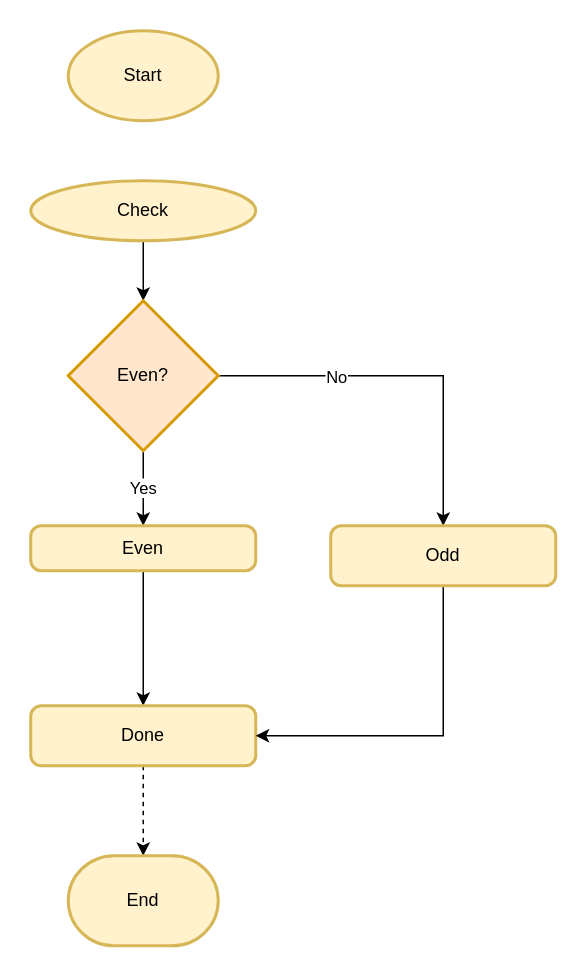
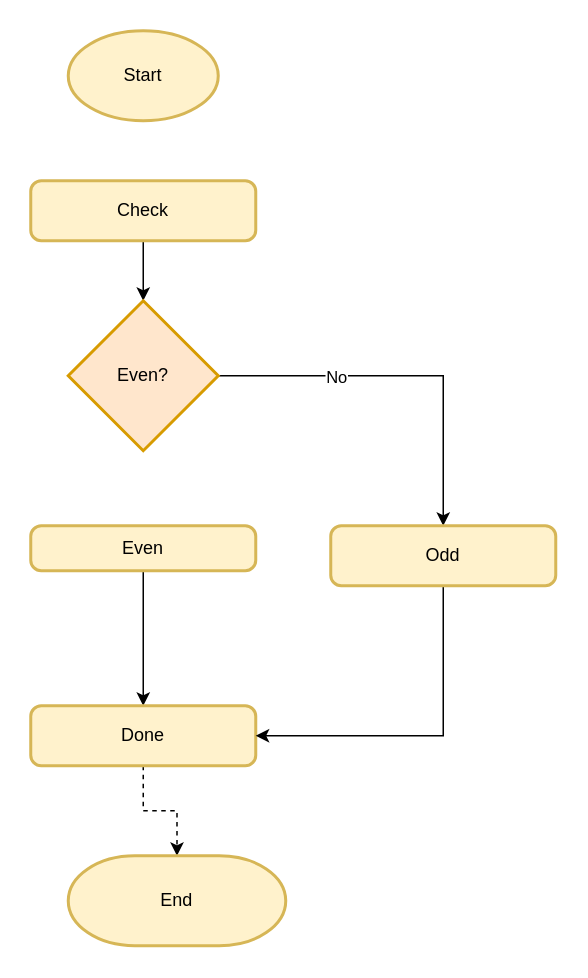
(143, 211) -> (143, 211)
(143, 483) -> none
(143, 901) -> (177, 901)
